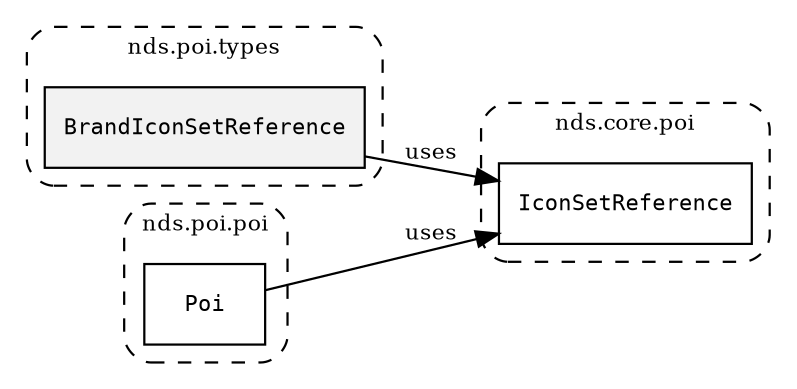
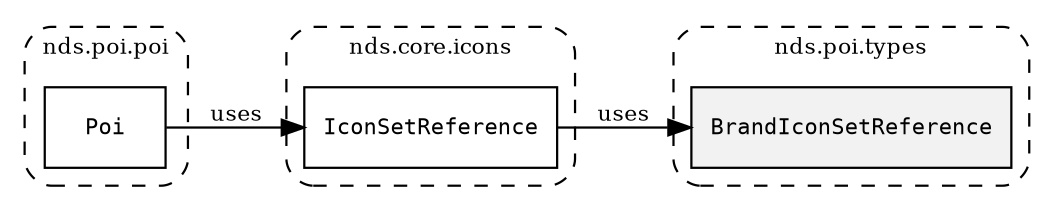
(625, 124) -> (431, 48)
(421, 167) -> (612, 128)
